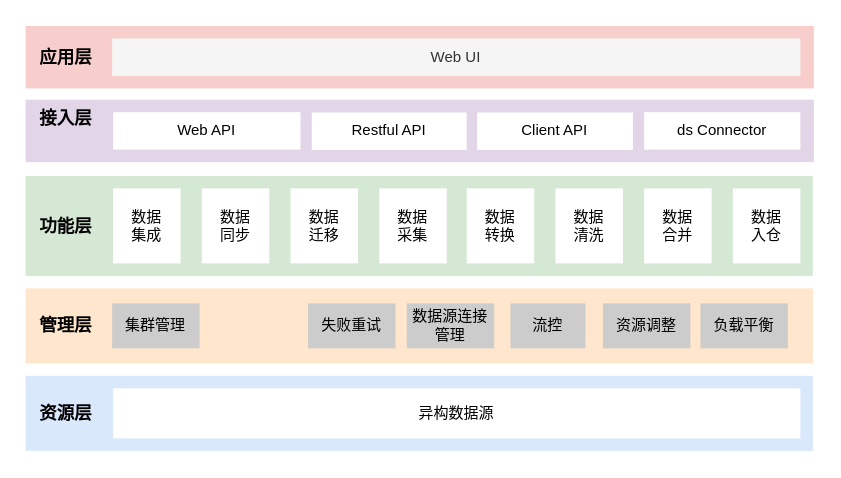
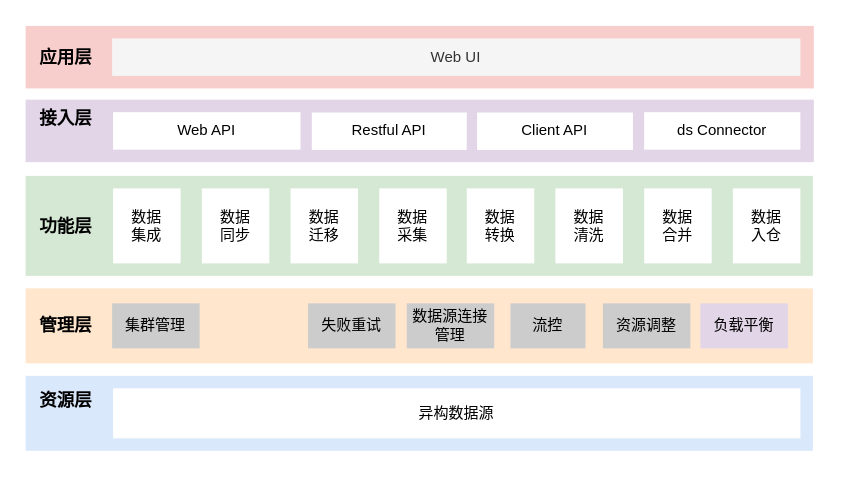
(744, 326) -> (744, 326)
(66, 413) -> (66, 401)
